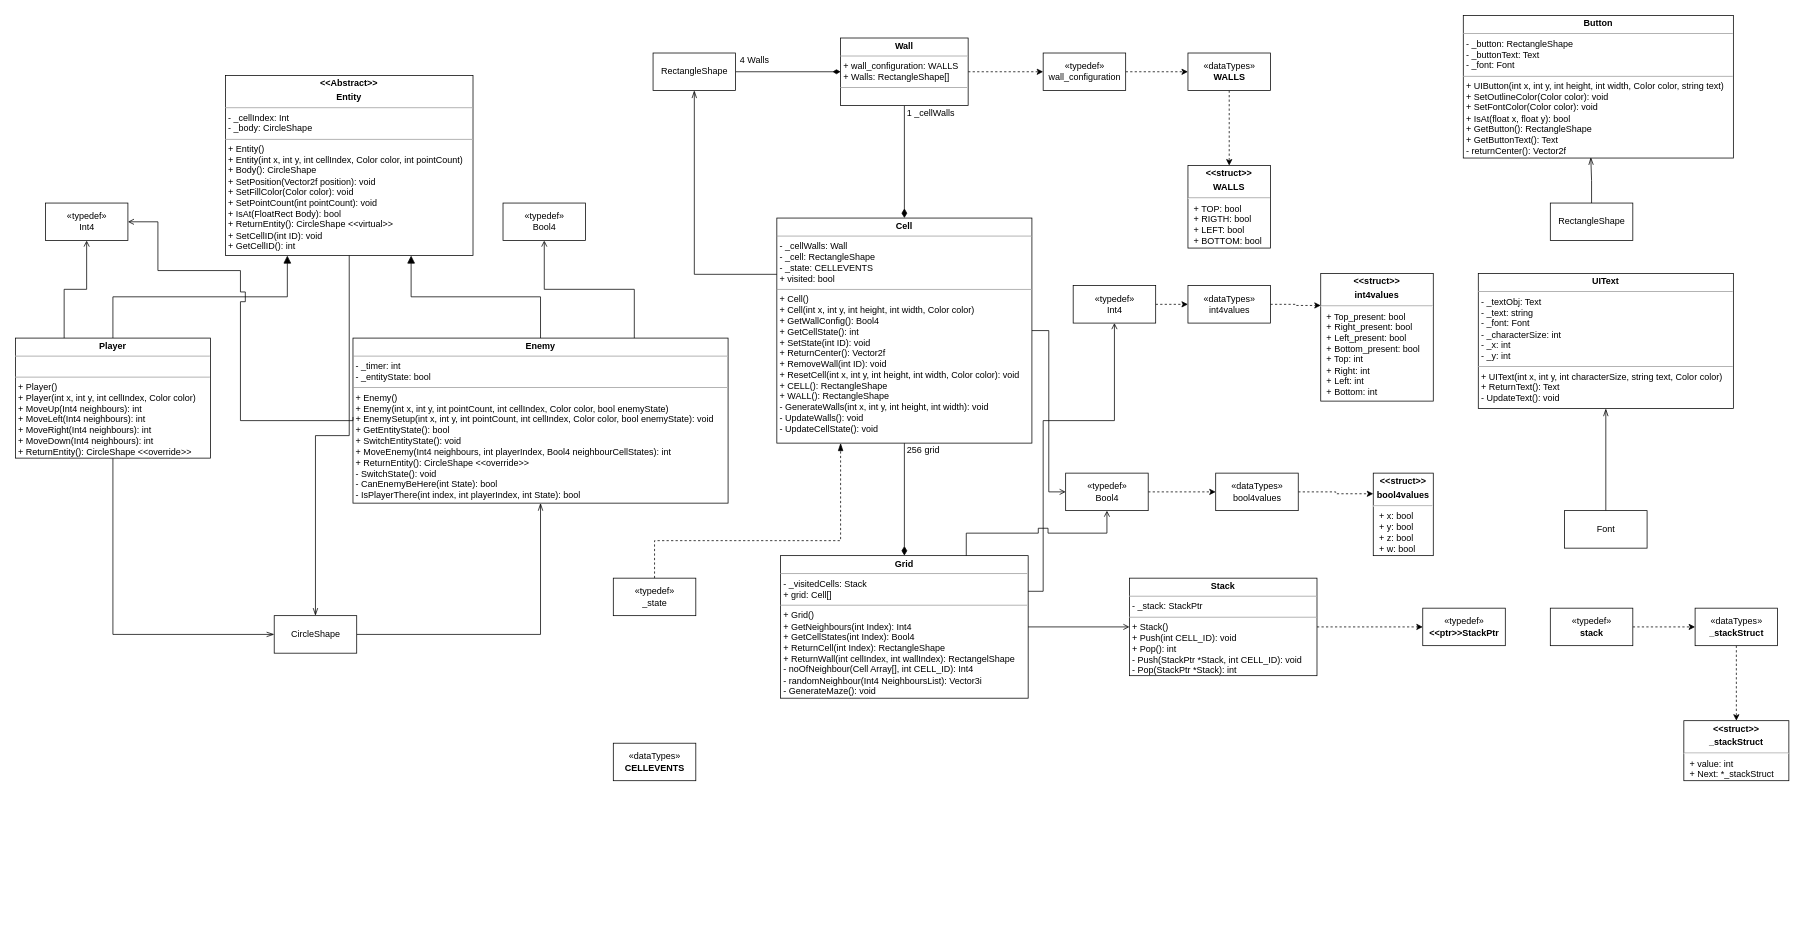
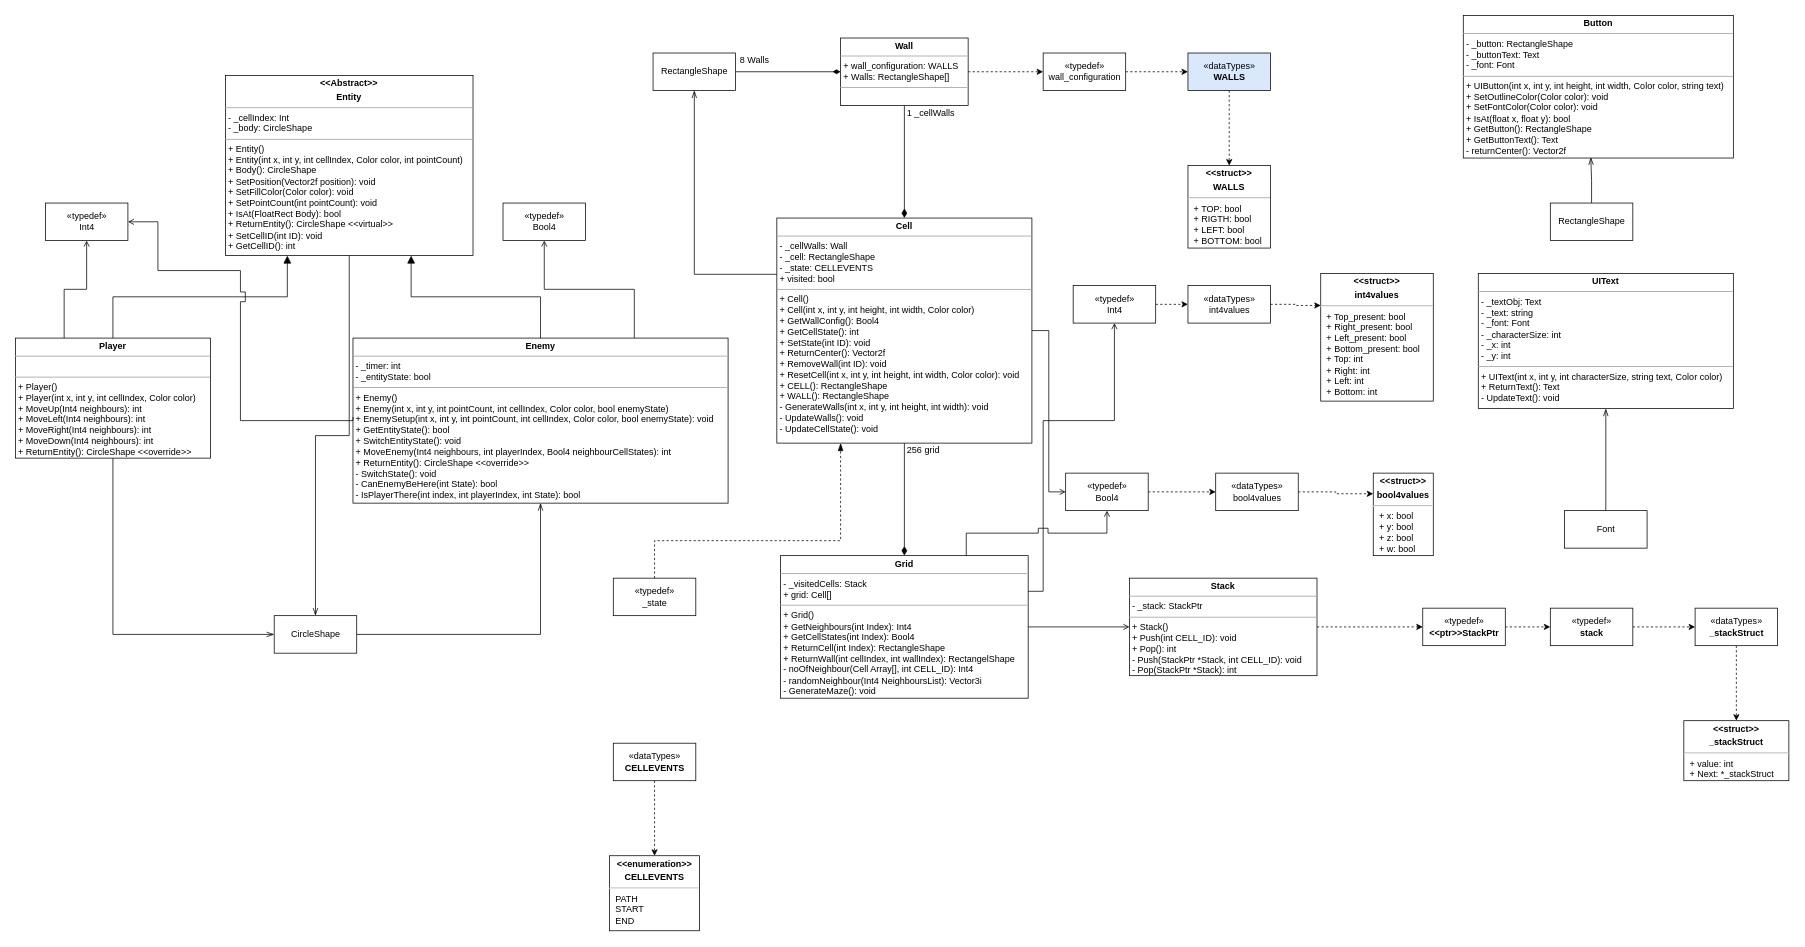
(755, 60) -> (755, 60)
(1229, 72) -> (1229, 72)
none -> (1543, 627)
none -> (654, 815)
none -> (654, 893)
